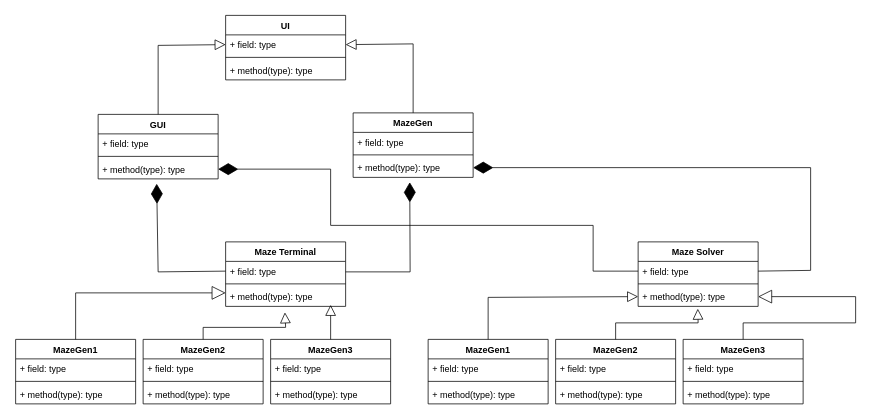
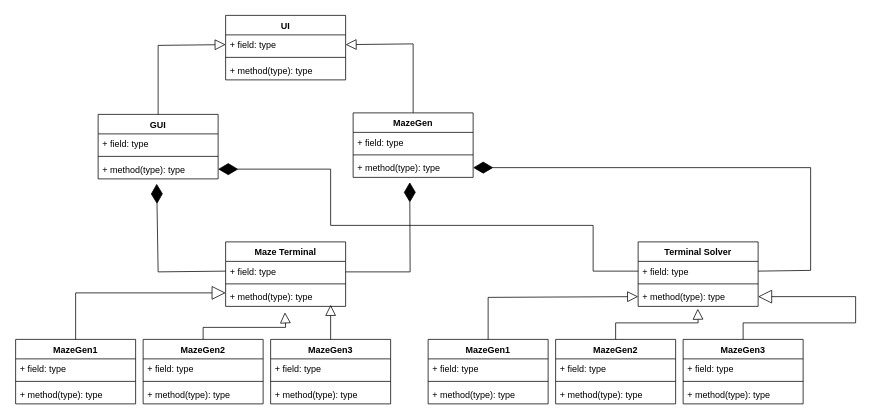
(698, 252) -> (698, 252)
